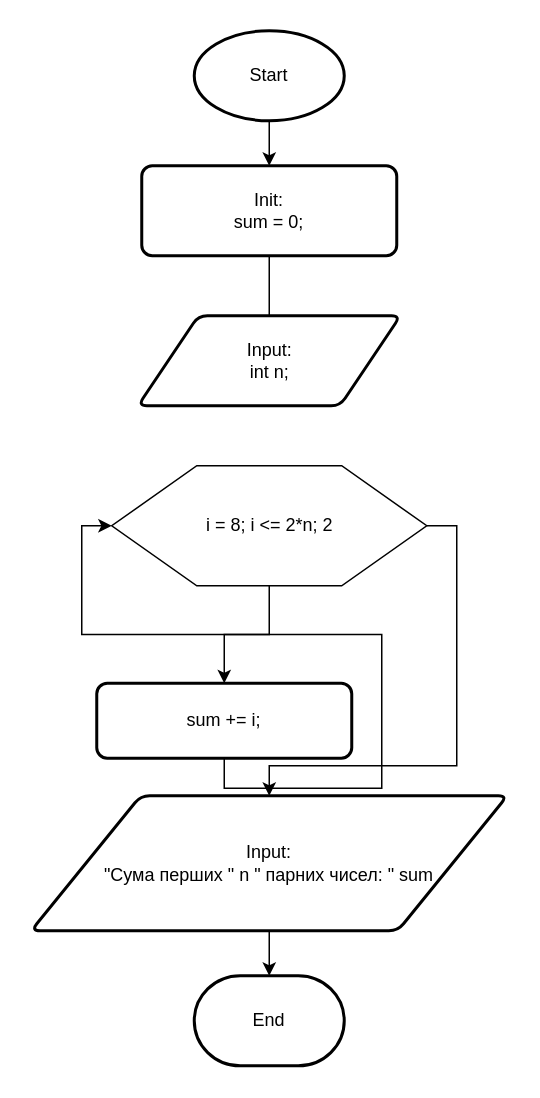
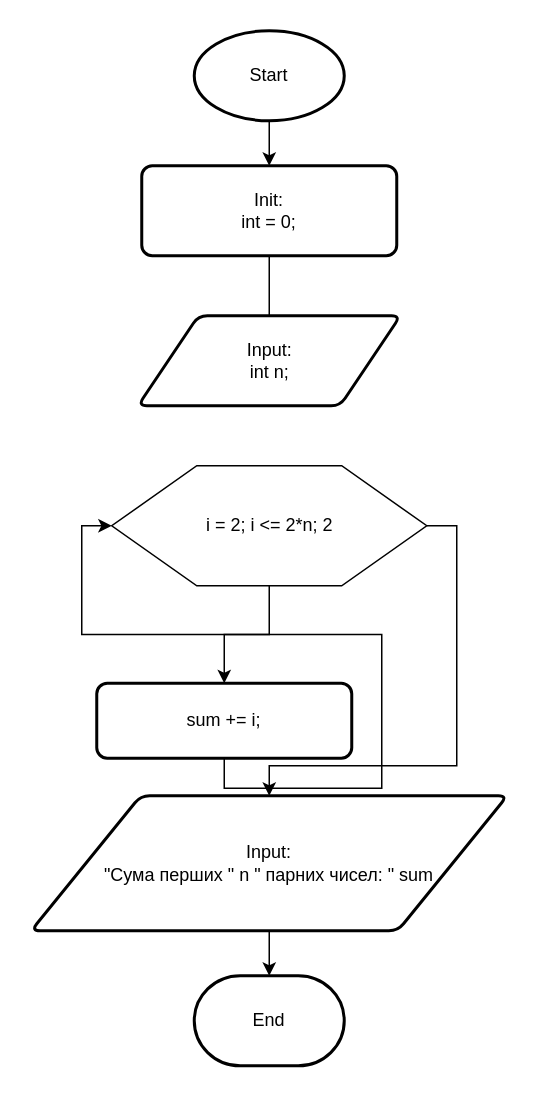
(269, 211) -> (269, 211)
(270, 526) -> (270, 526)
